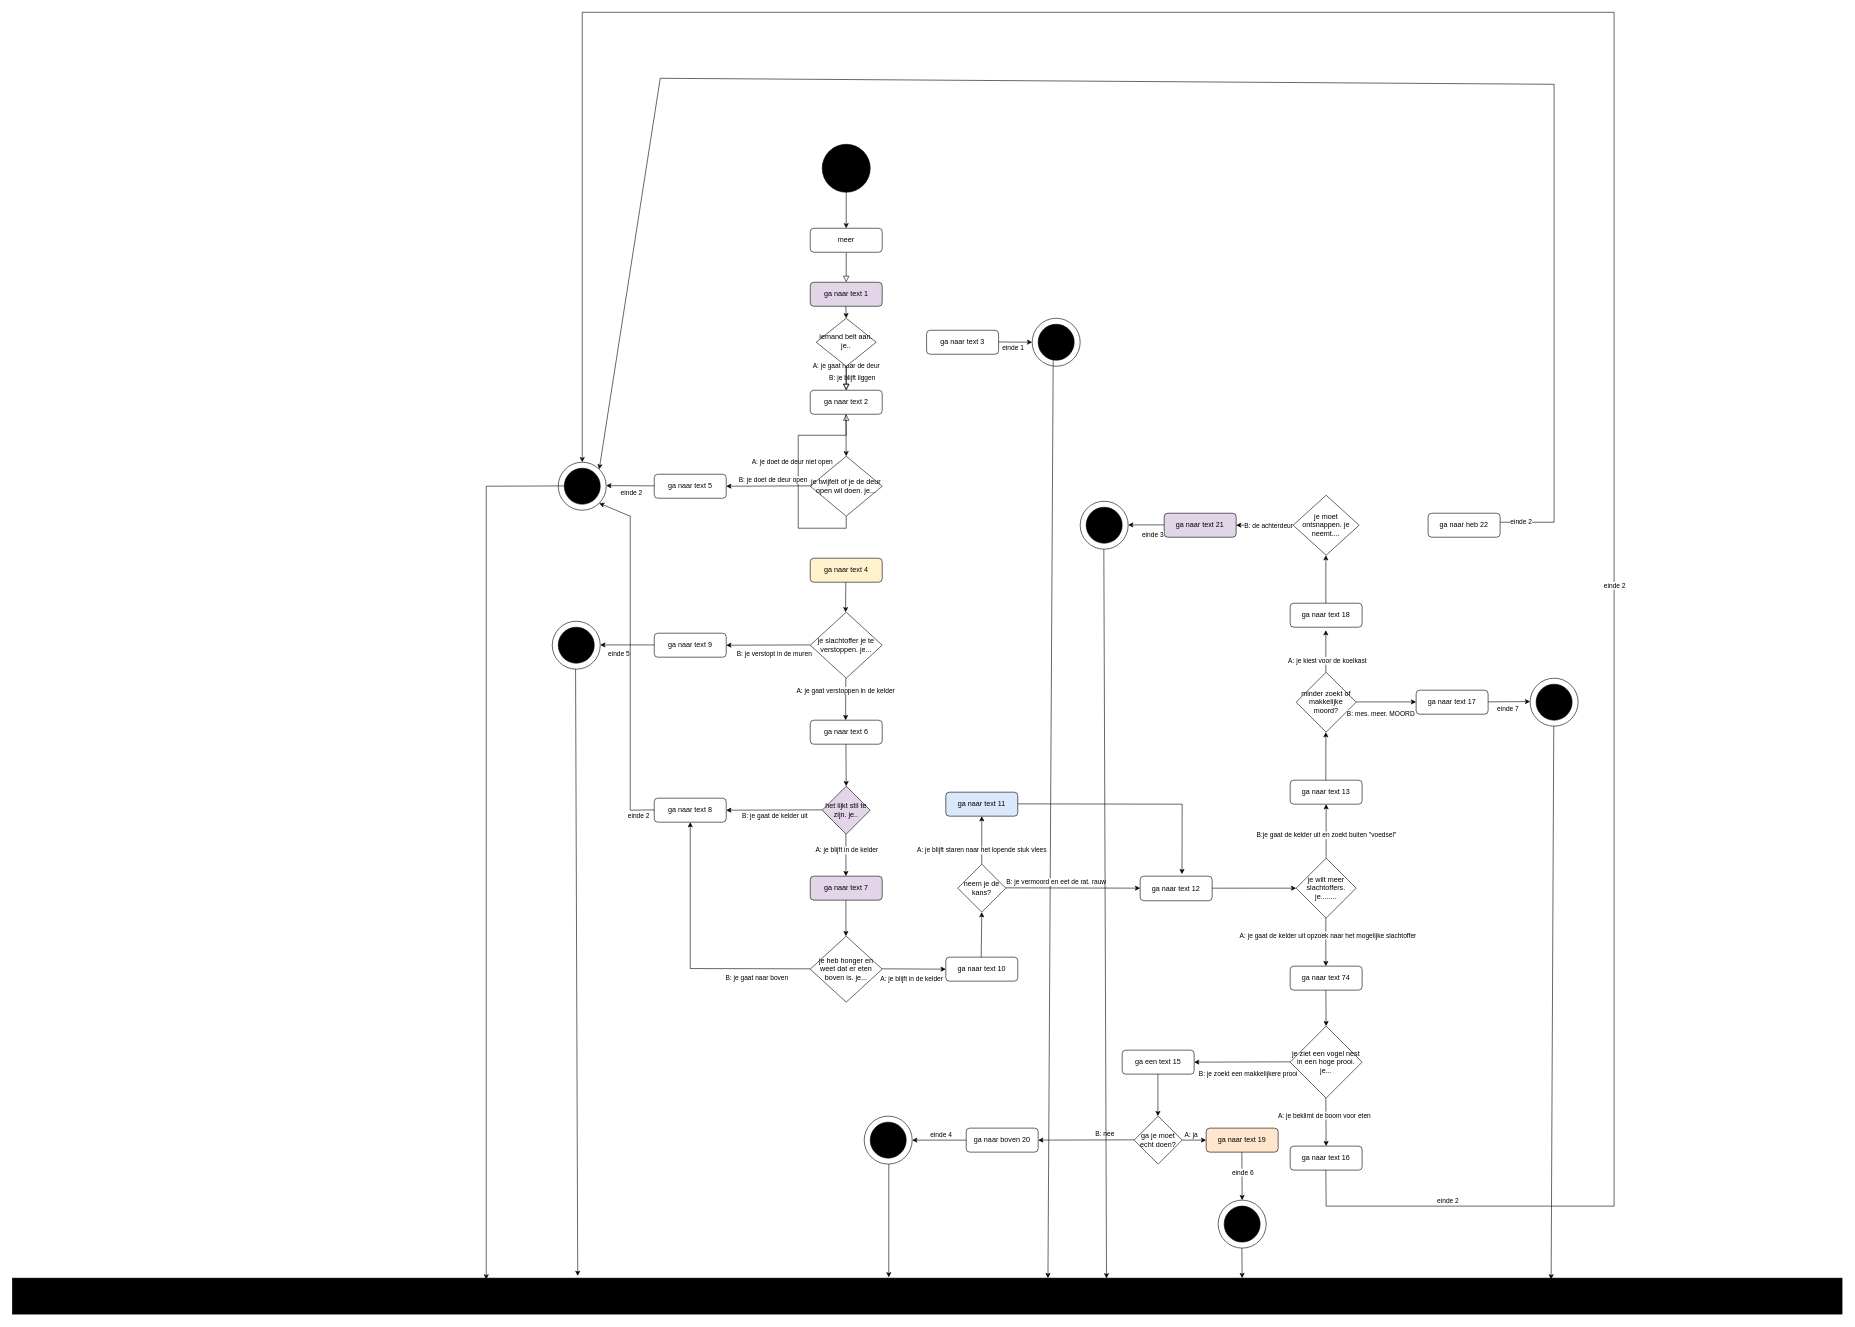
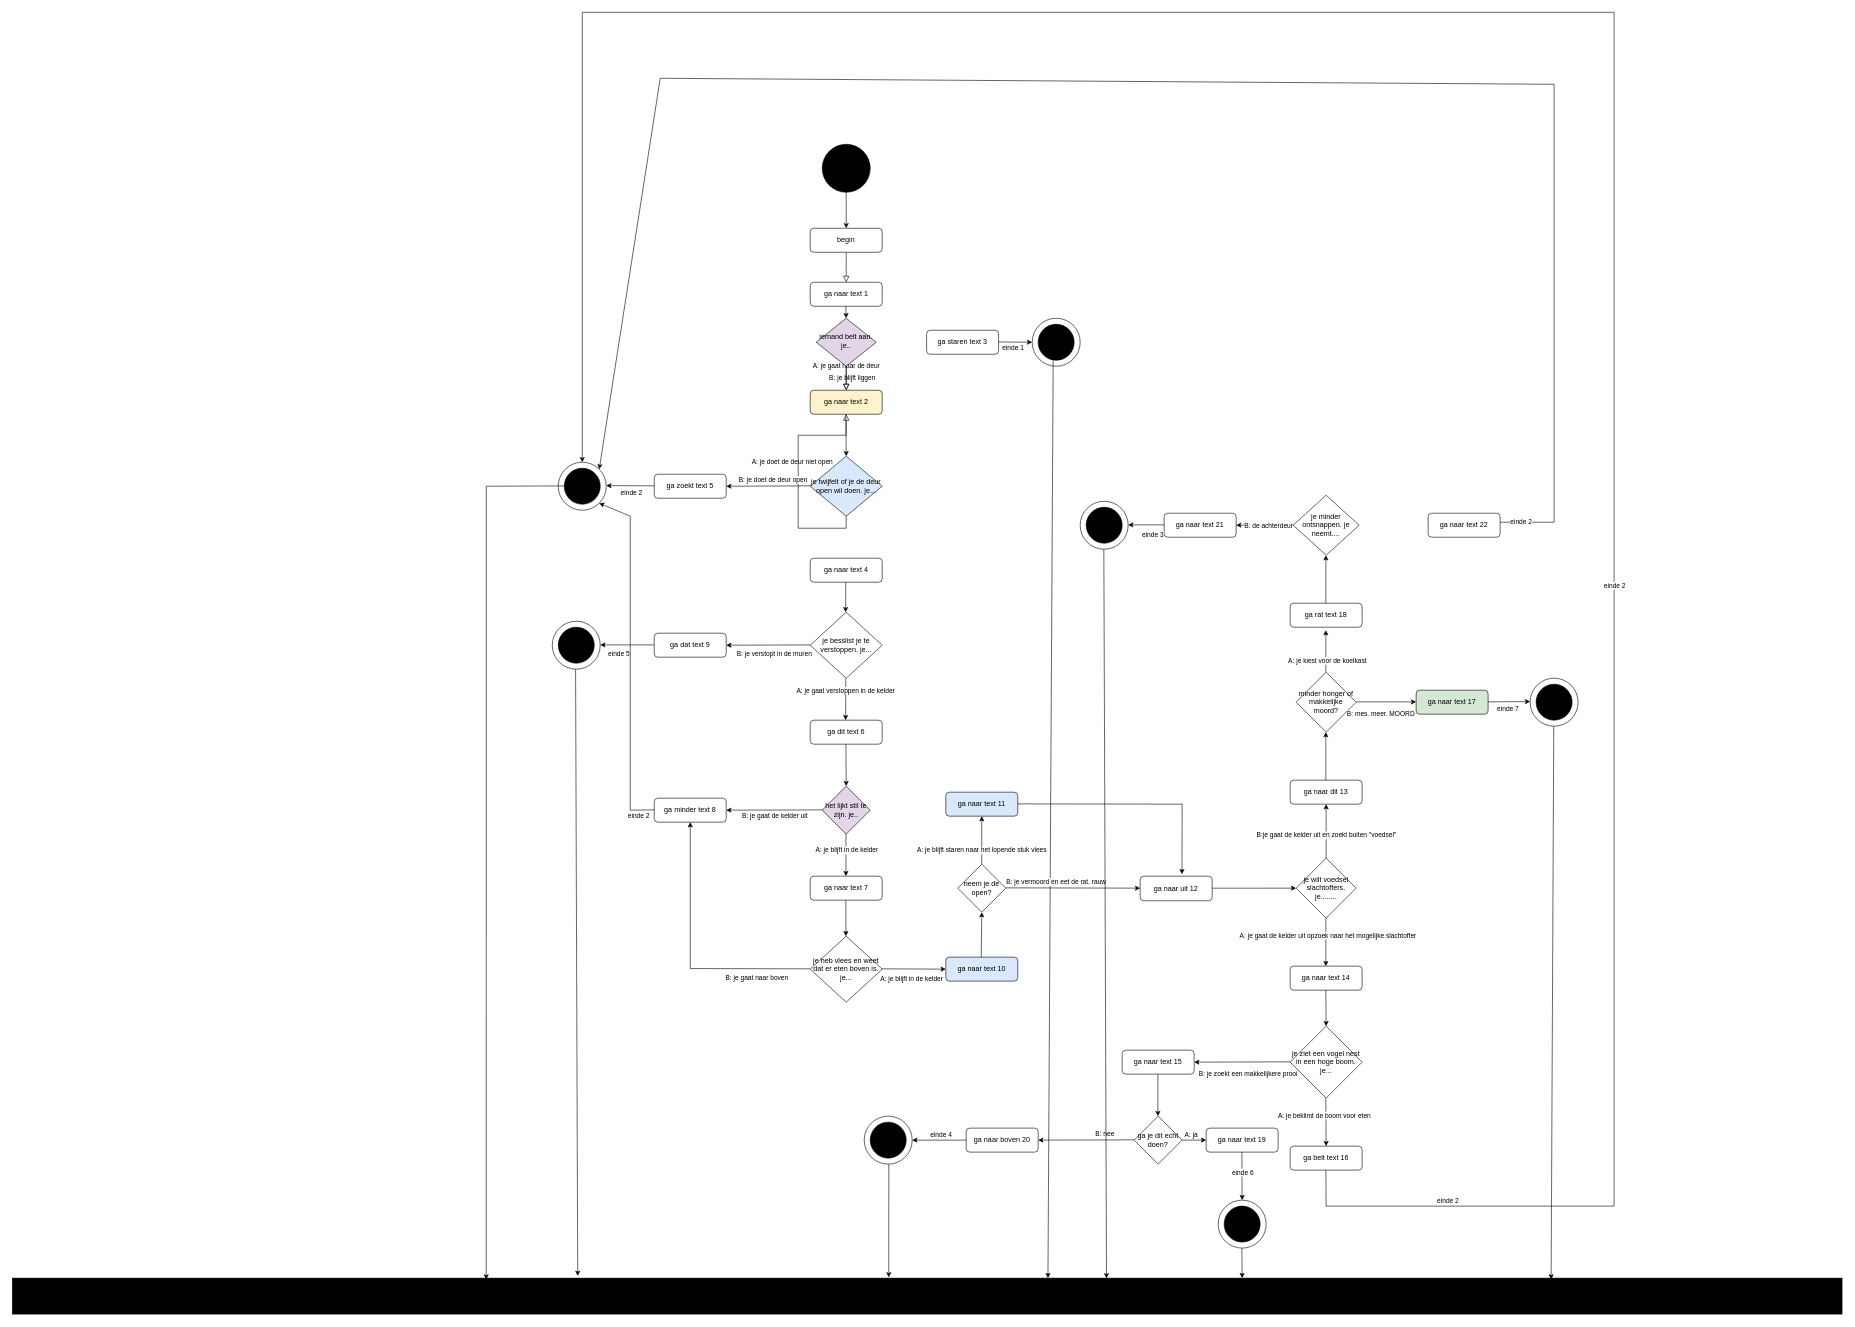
(846, 240) -> (846, 240)
(846, 294) -> (846, 294)
(846, 342) -> (846, 342)
(963, 342) -> (963, 342)
(846, 402) -> (846, 402)
(690, 486) -> (690, 486)
(846, 486) -> (846, 486)
(1200, 525) -> (1200, 525)
(1326, 525) -> (1326, 525)
(1464, 525) -> (1464, 525)
(846, 570) -> (846, 570)
(1326, 615) -> (1326, 615)
(690, 645) -> (690, 645)
(846, 645) -> (846, 645)
(1326, 702) -> (1326, 702)
(1452, 702) -> (1452, 702)
(846, 732) -> (846, 732)
(1326, 792) -> (1326, 792)
(690, 810) -> (690, 810)
(846, 888) -> (846, 888)
(982, 888) -> (982, 888)
(1326, 888) -> (1326, 888)
(1176, 889) -> (1176, 889)
(846, 969) -> (846, 969)
(982, 969) -> (982, 969)
(1326, 978) -> (1326, 978)
(1158, 1062) -> (1158, 1062)
(1326, 1062) -> (1326, 1062)
(1158, 1140) -> (1158, 1140)
(1242, 1140) -> (1242, 1140)
(1326, 1158) -> (1326, 1158)
